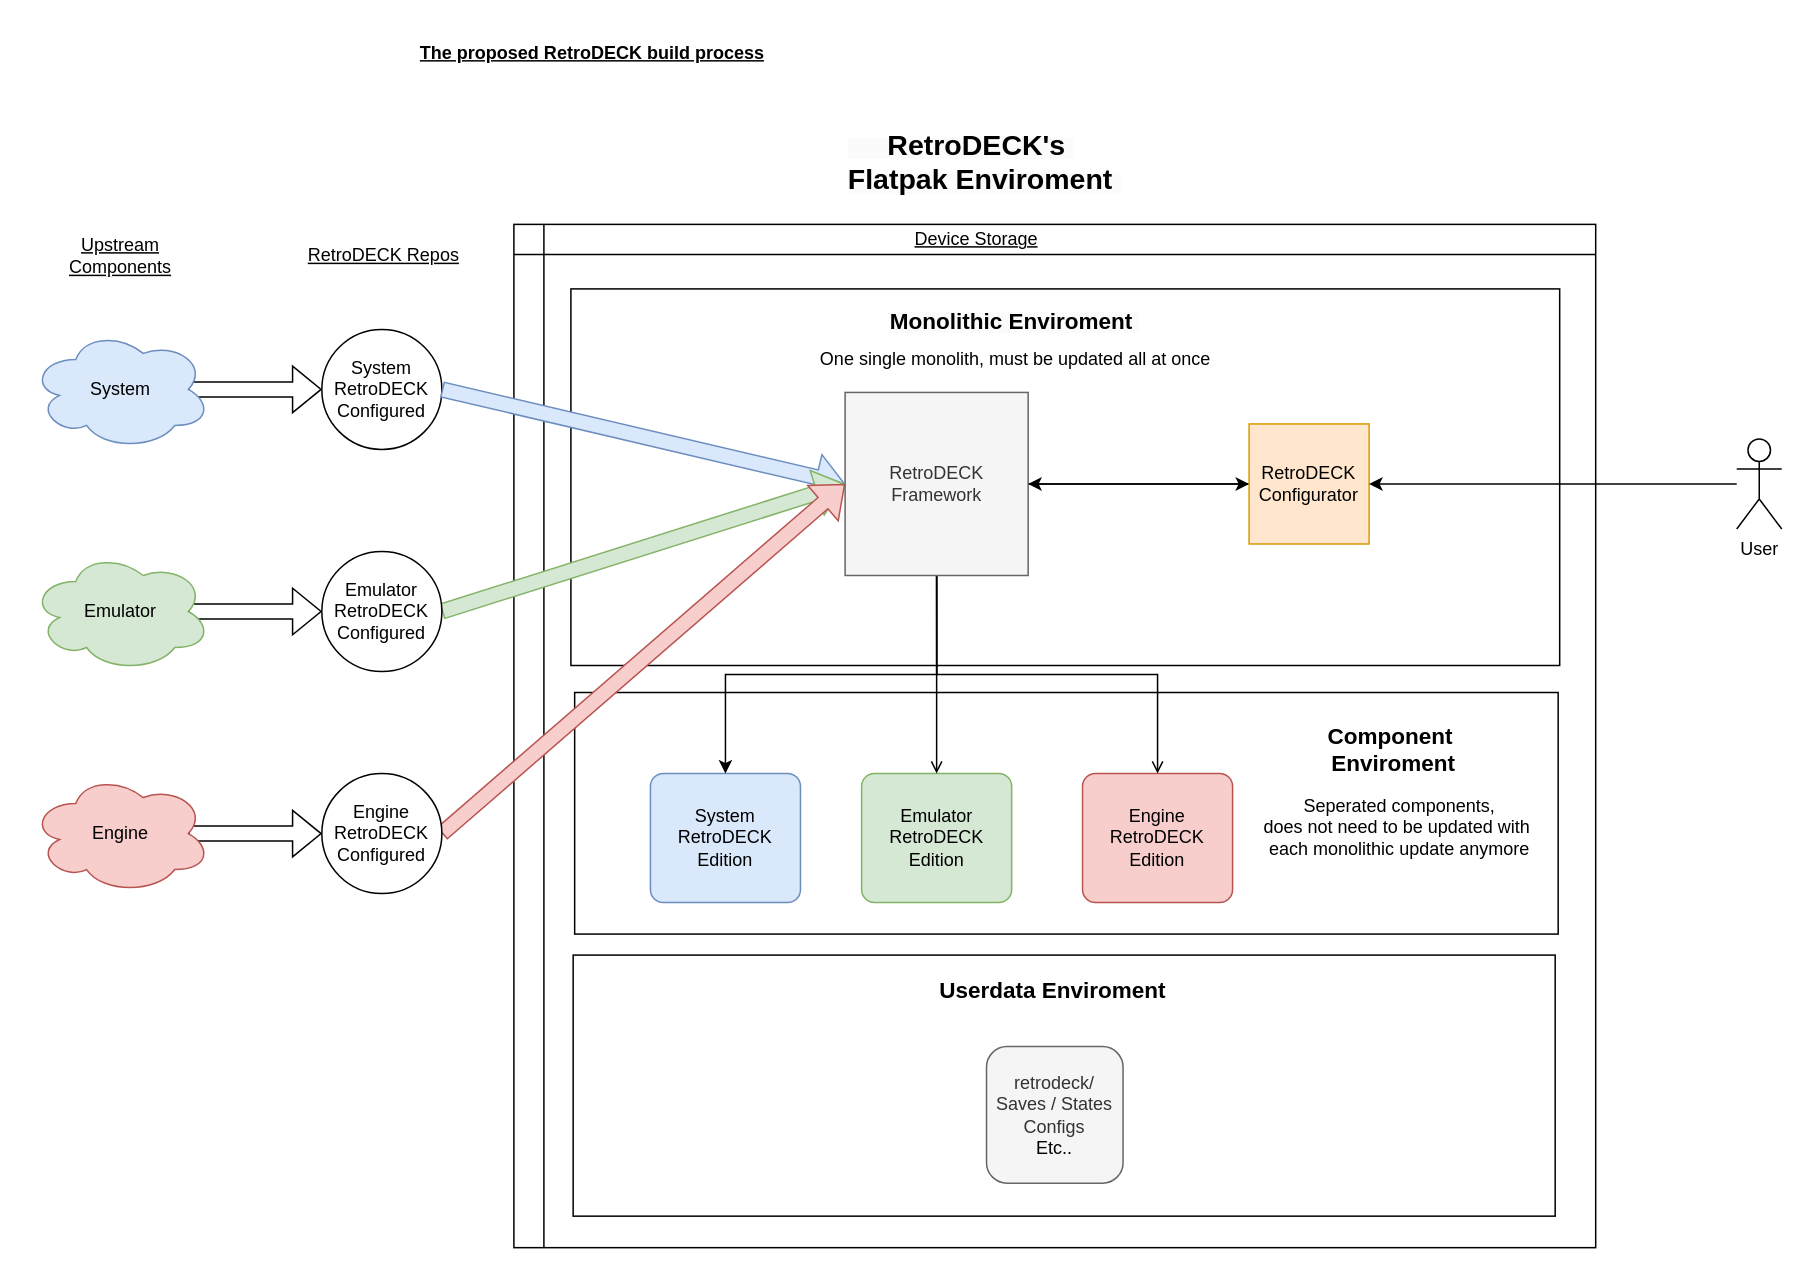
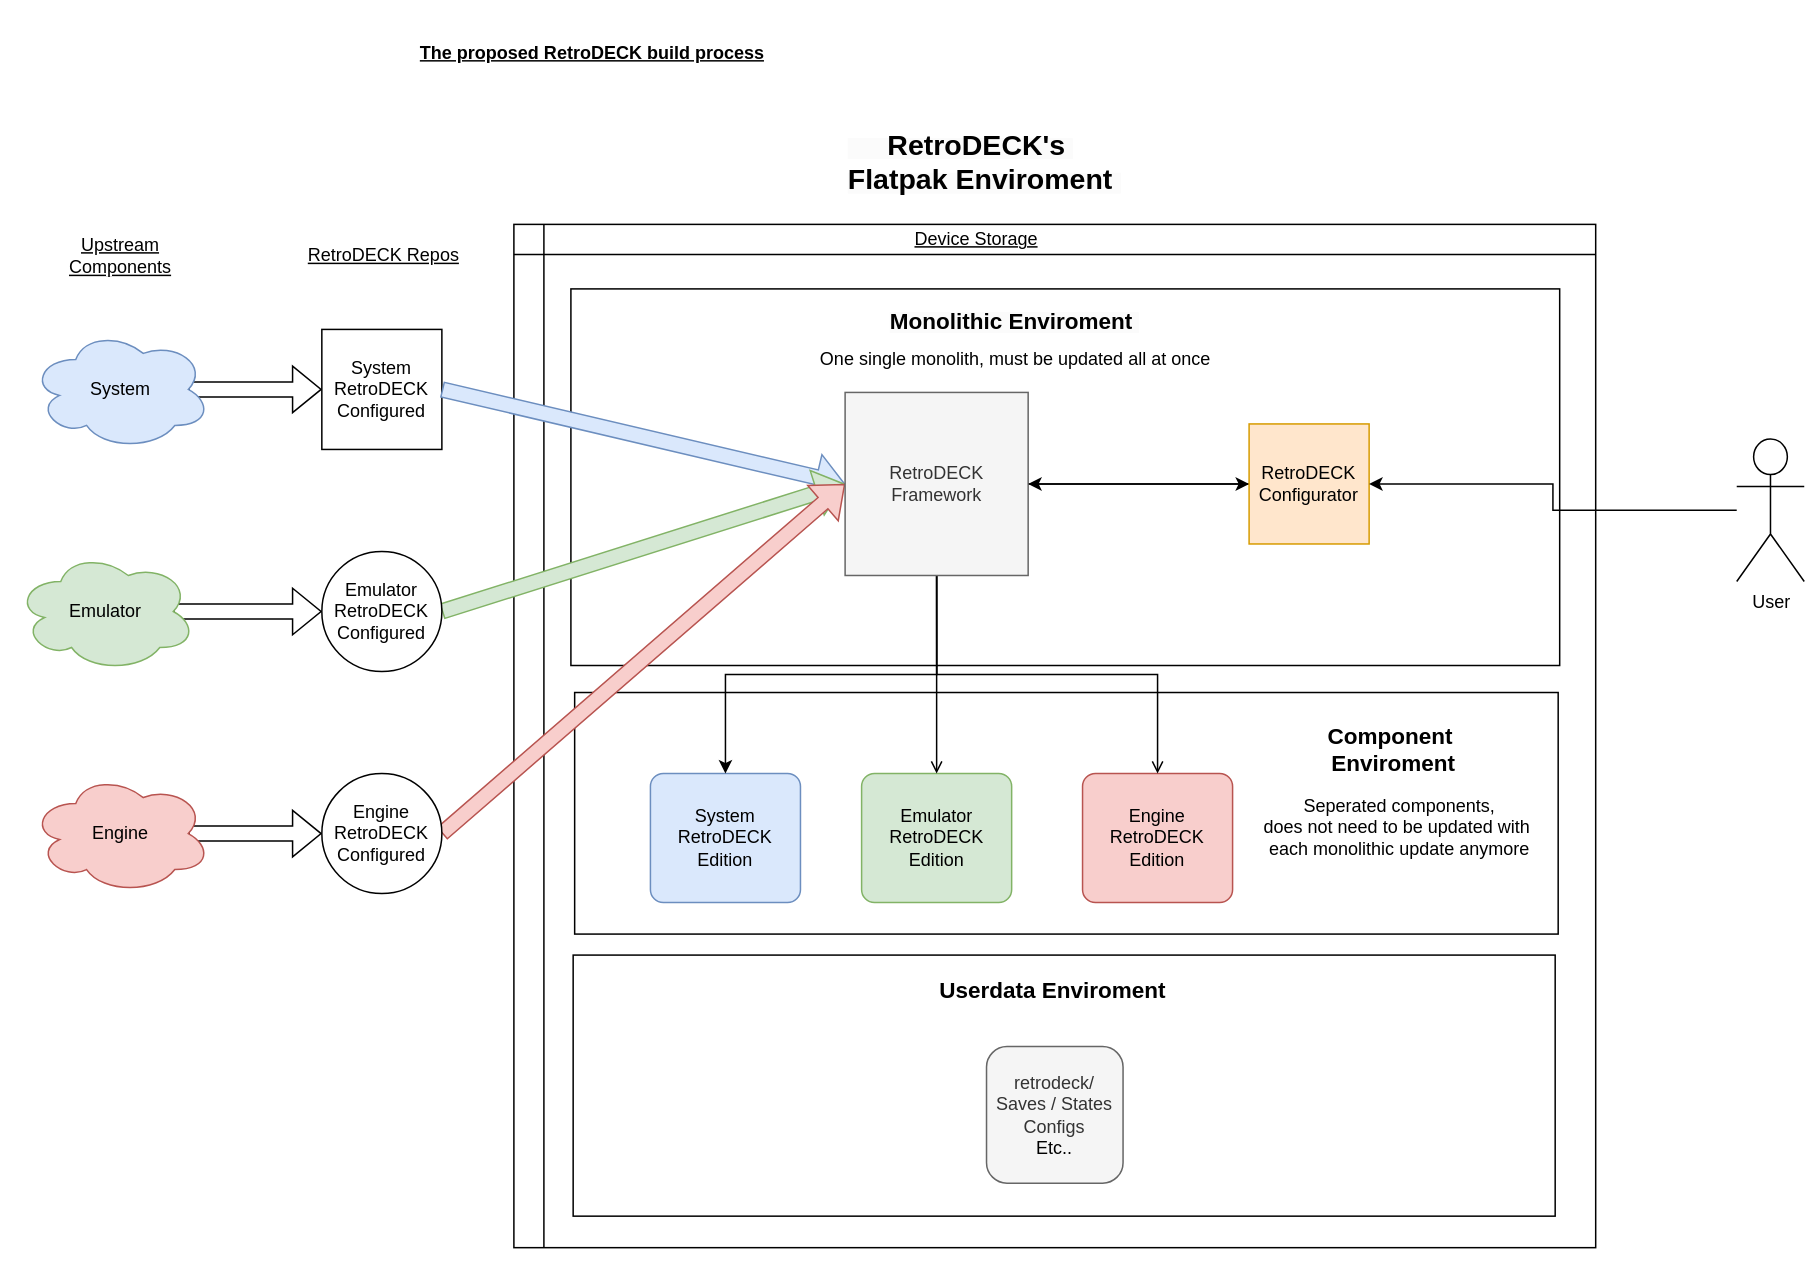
(382, 389) -> (382, 389)
(1759, 484) -> (1770, 510)
(121, 611) -> (106, 611)
